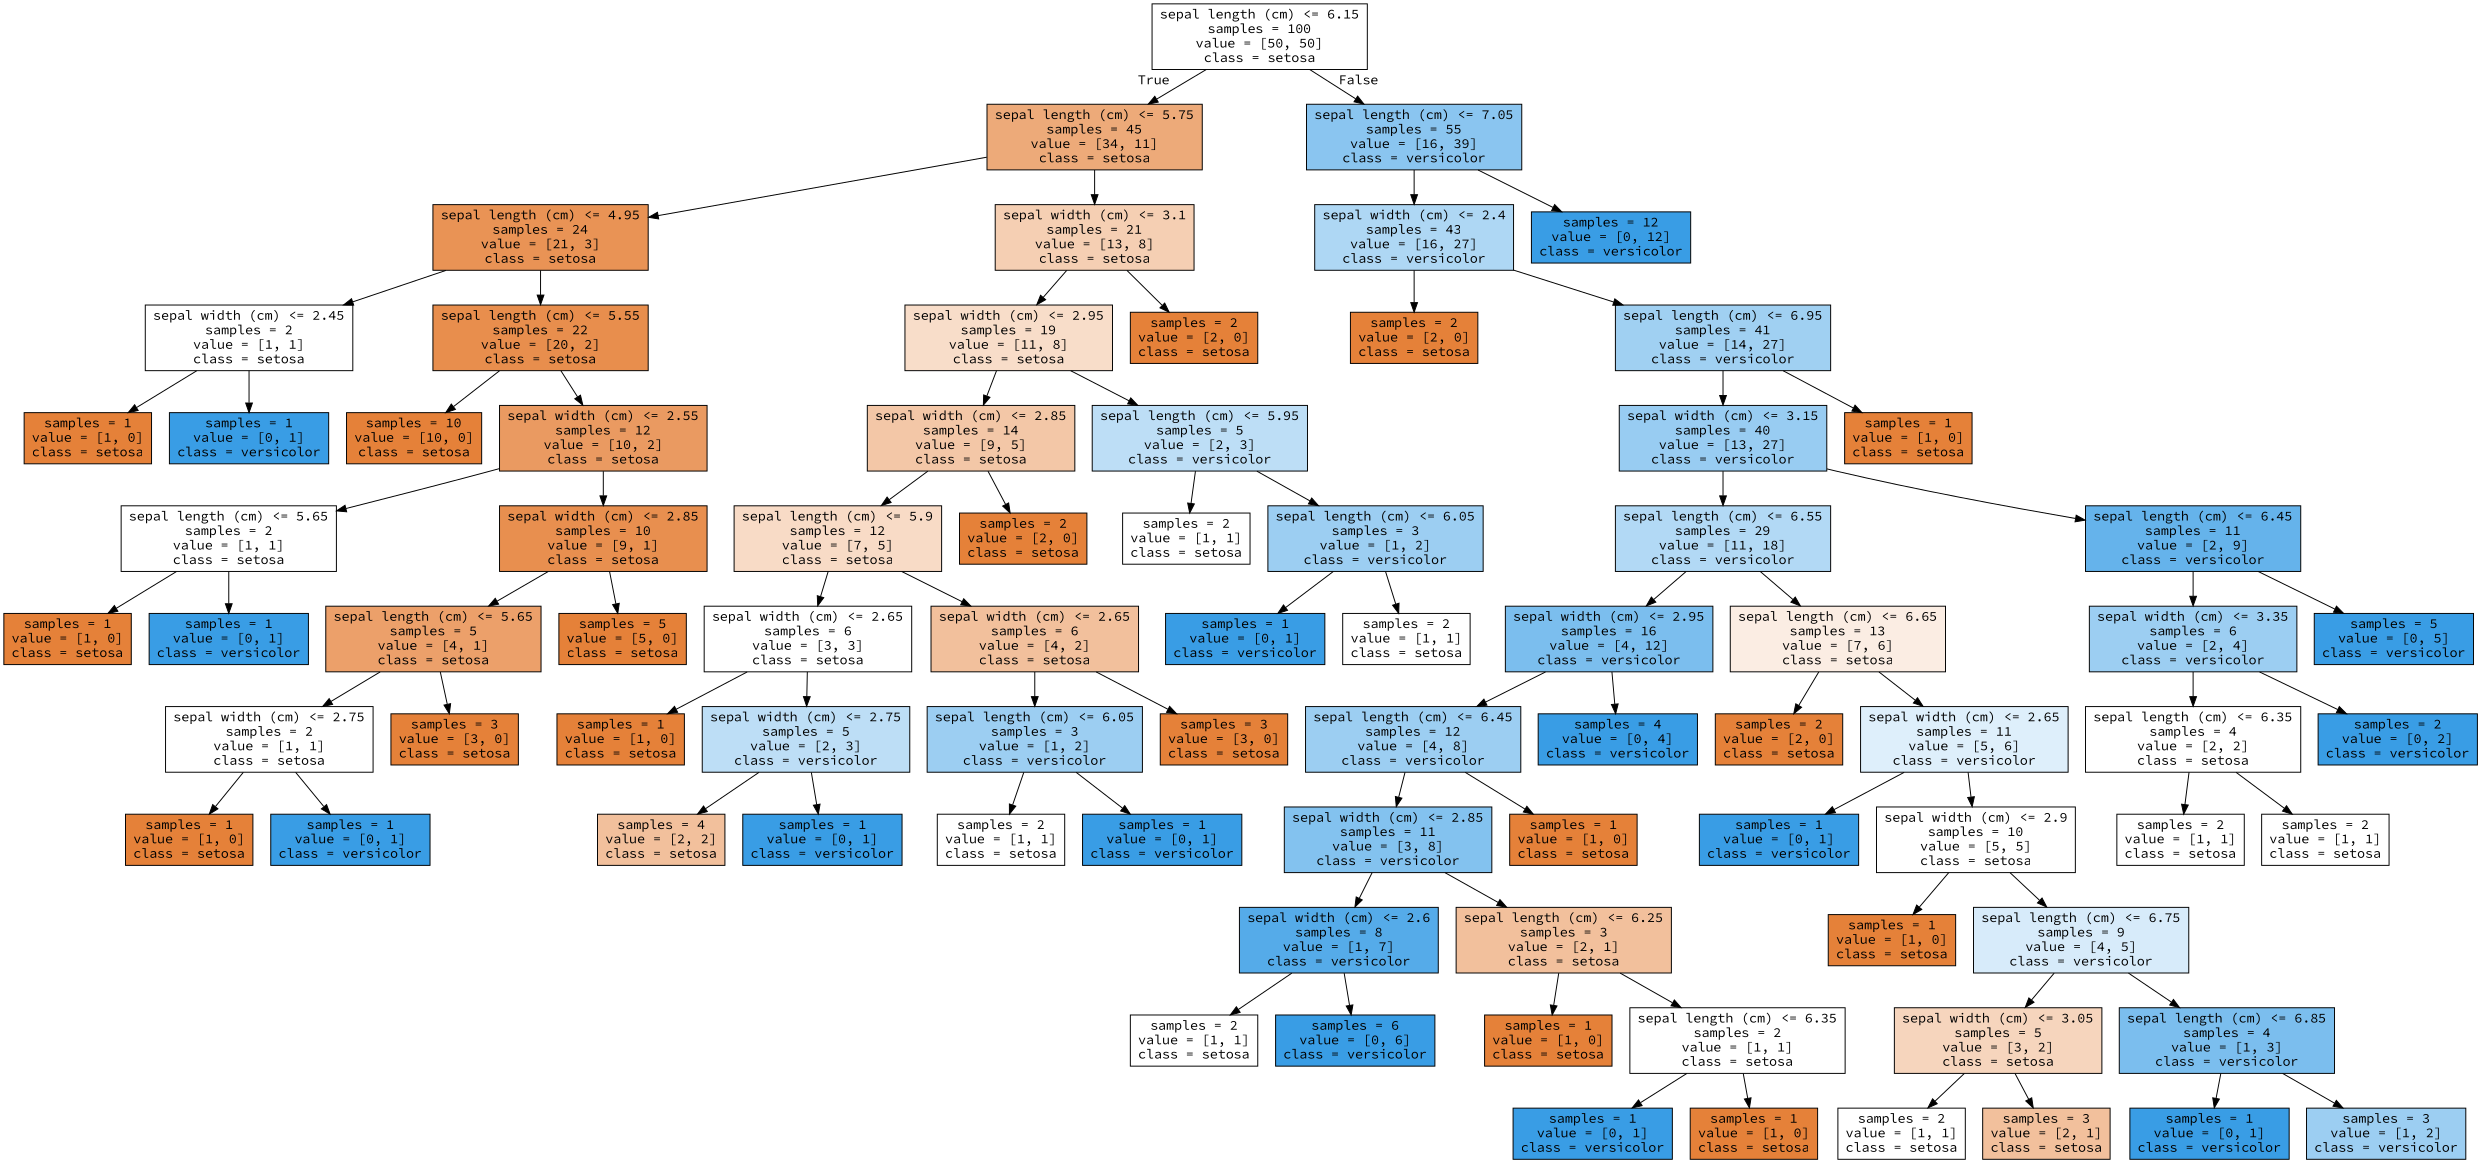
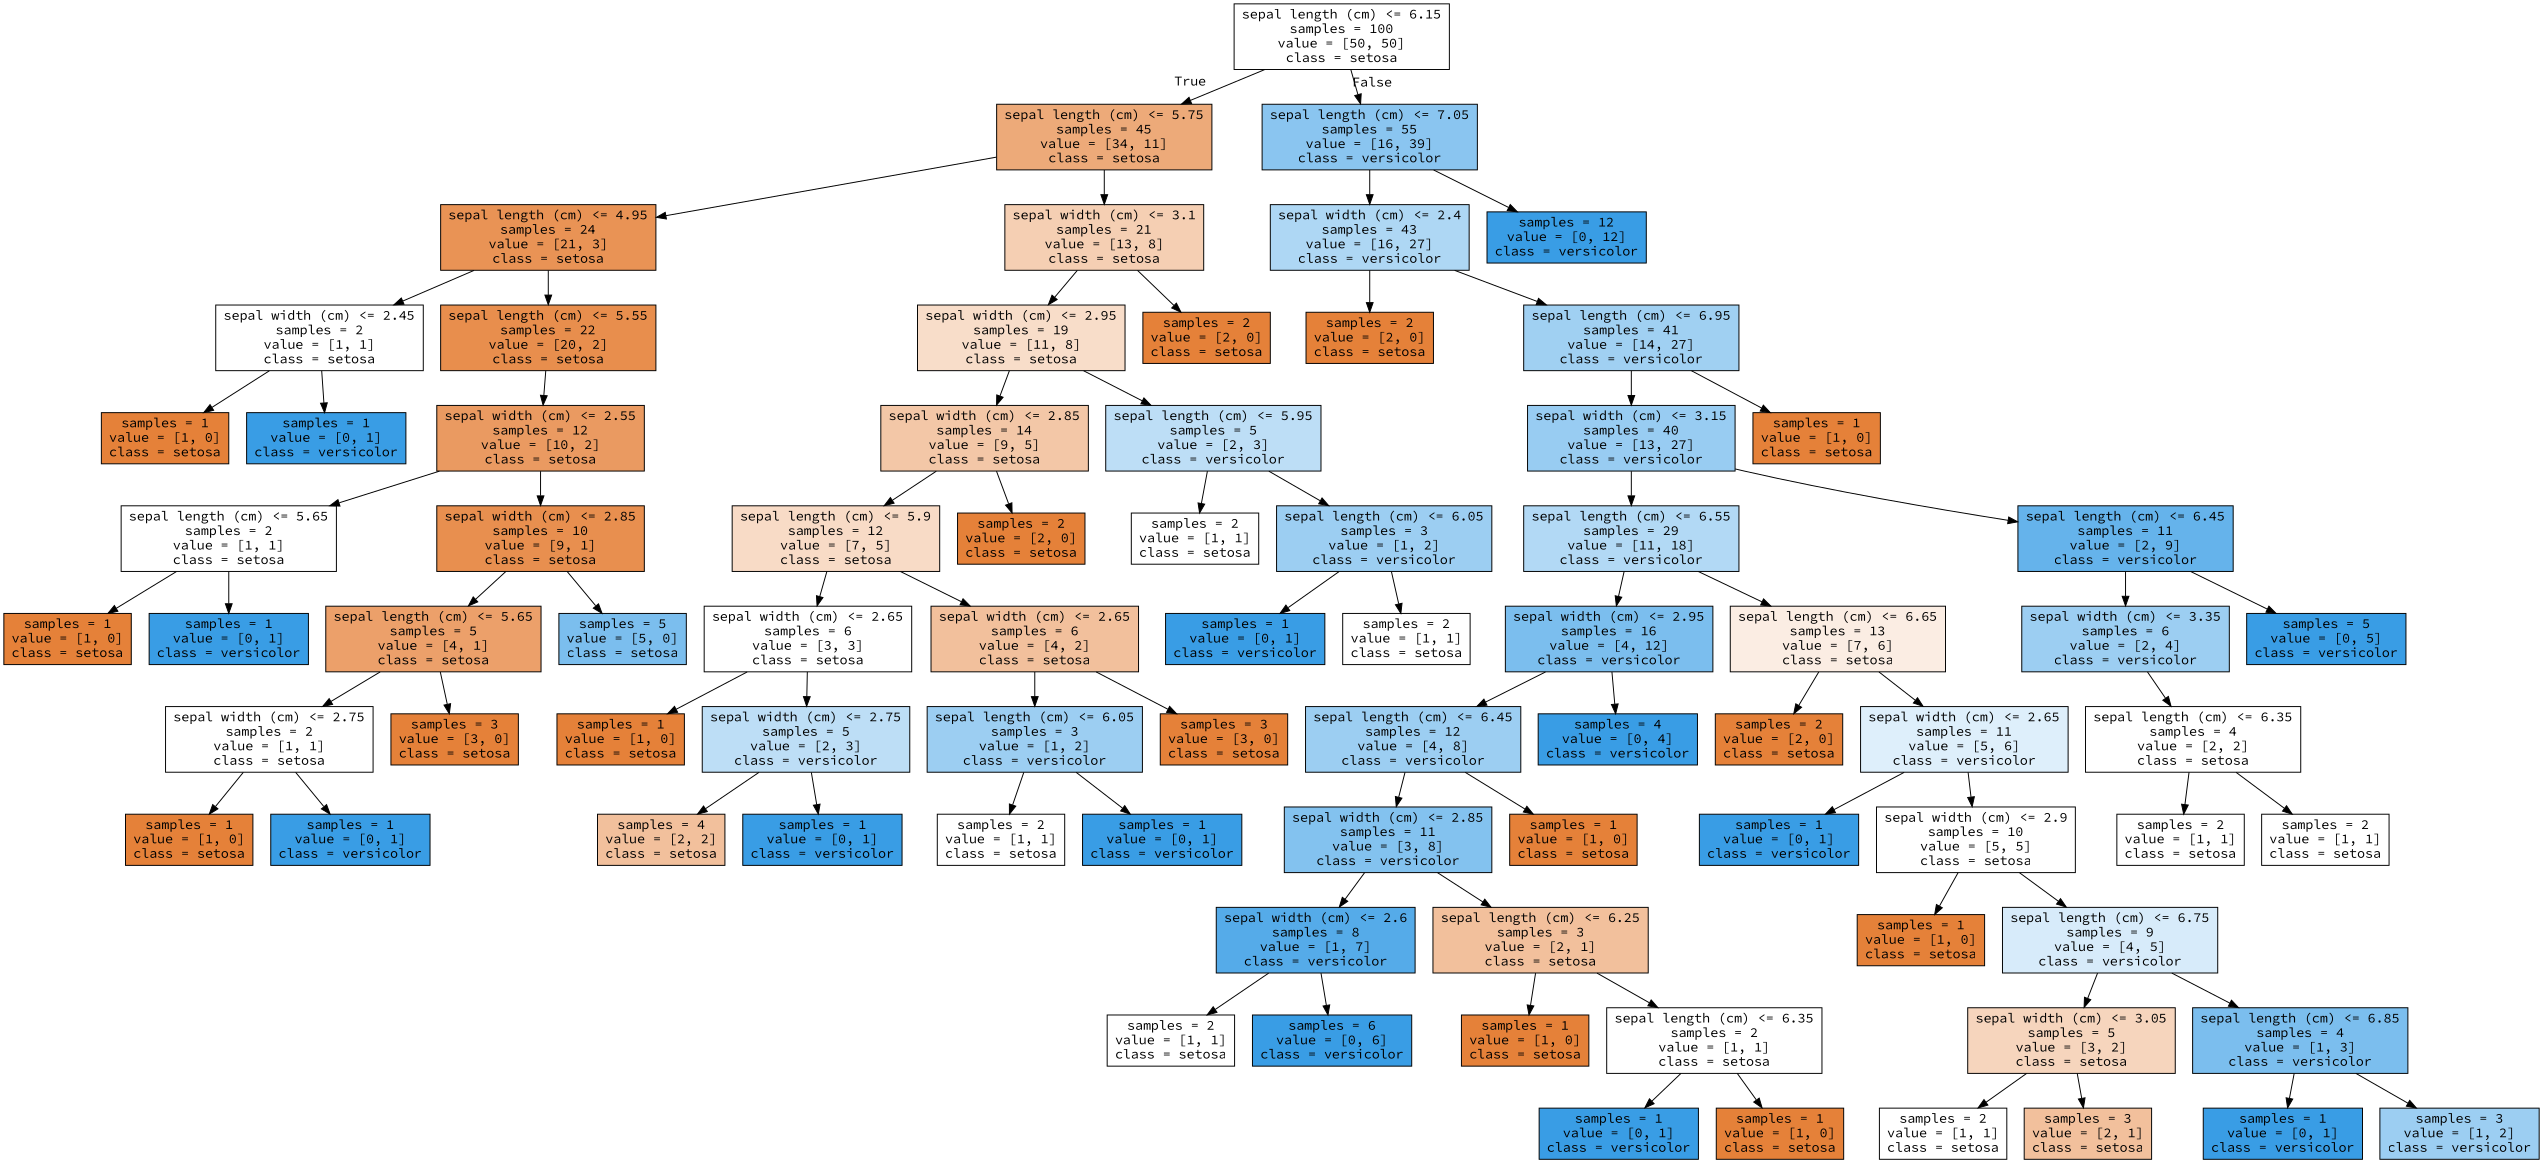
(414, 438) -> none
(623, 639) -> (623, 639)
(2398, 739) -> none
